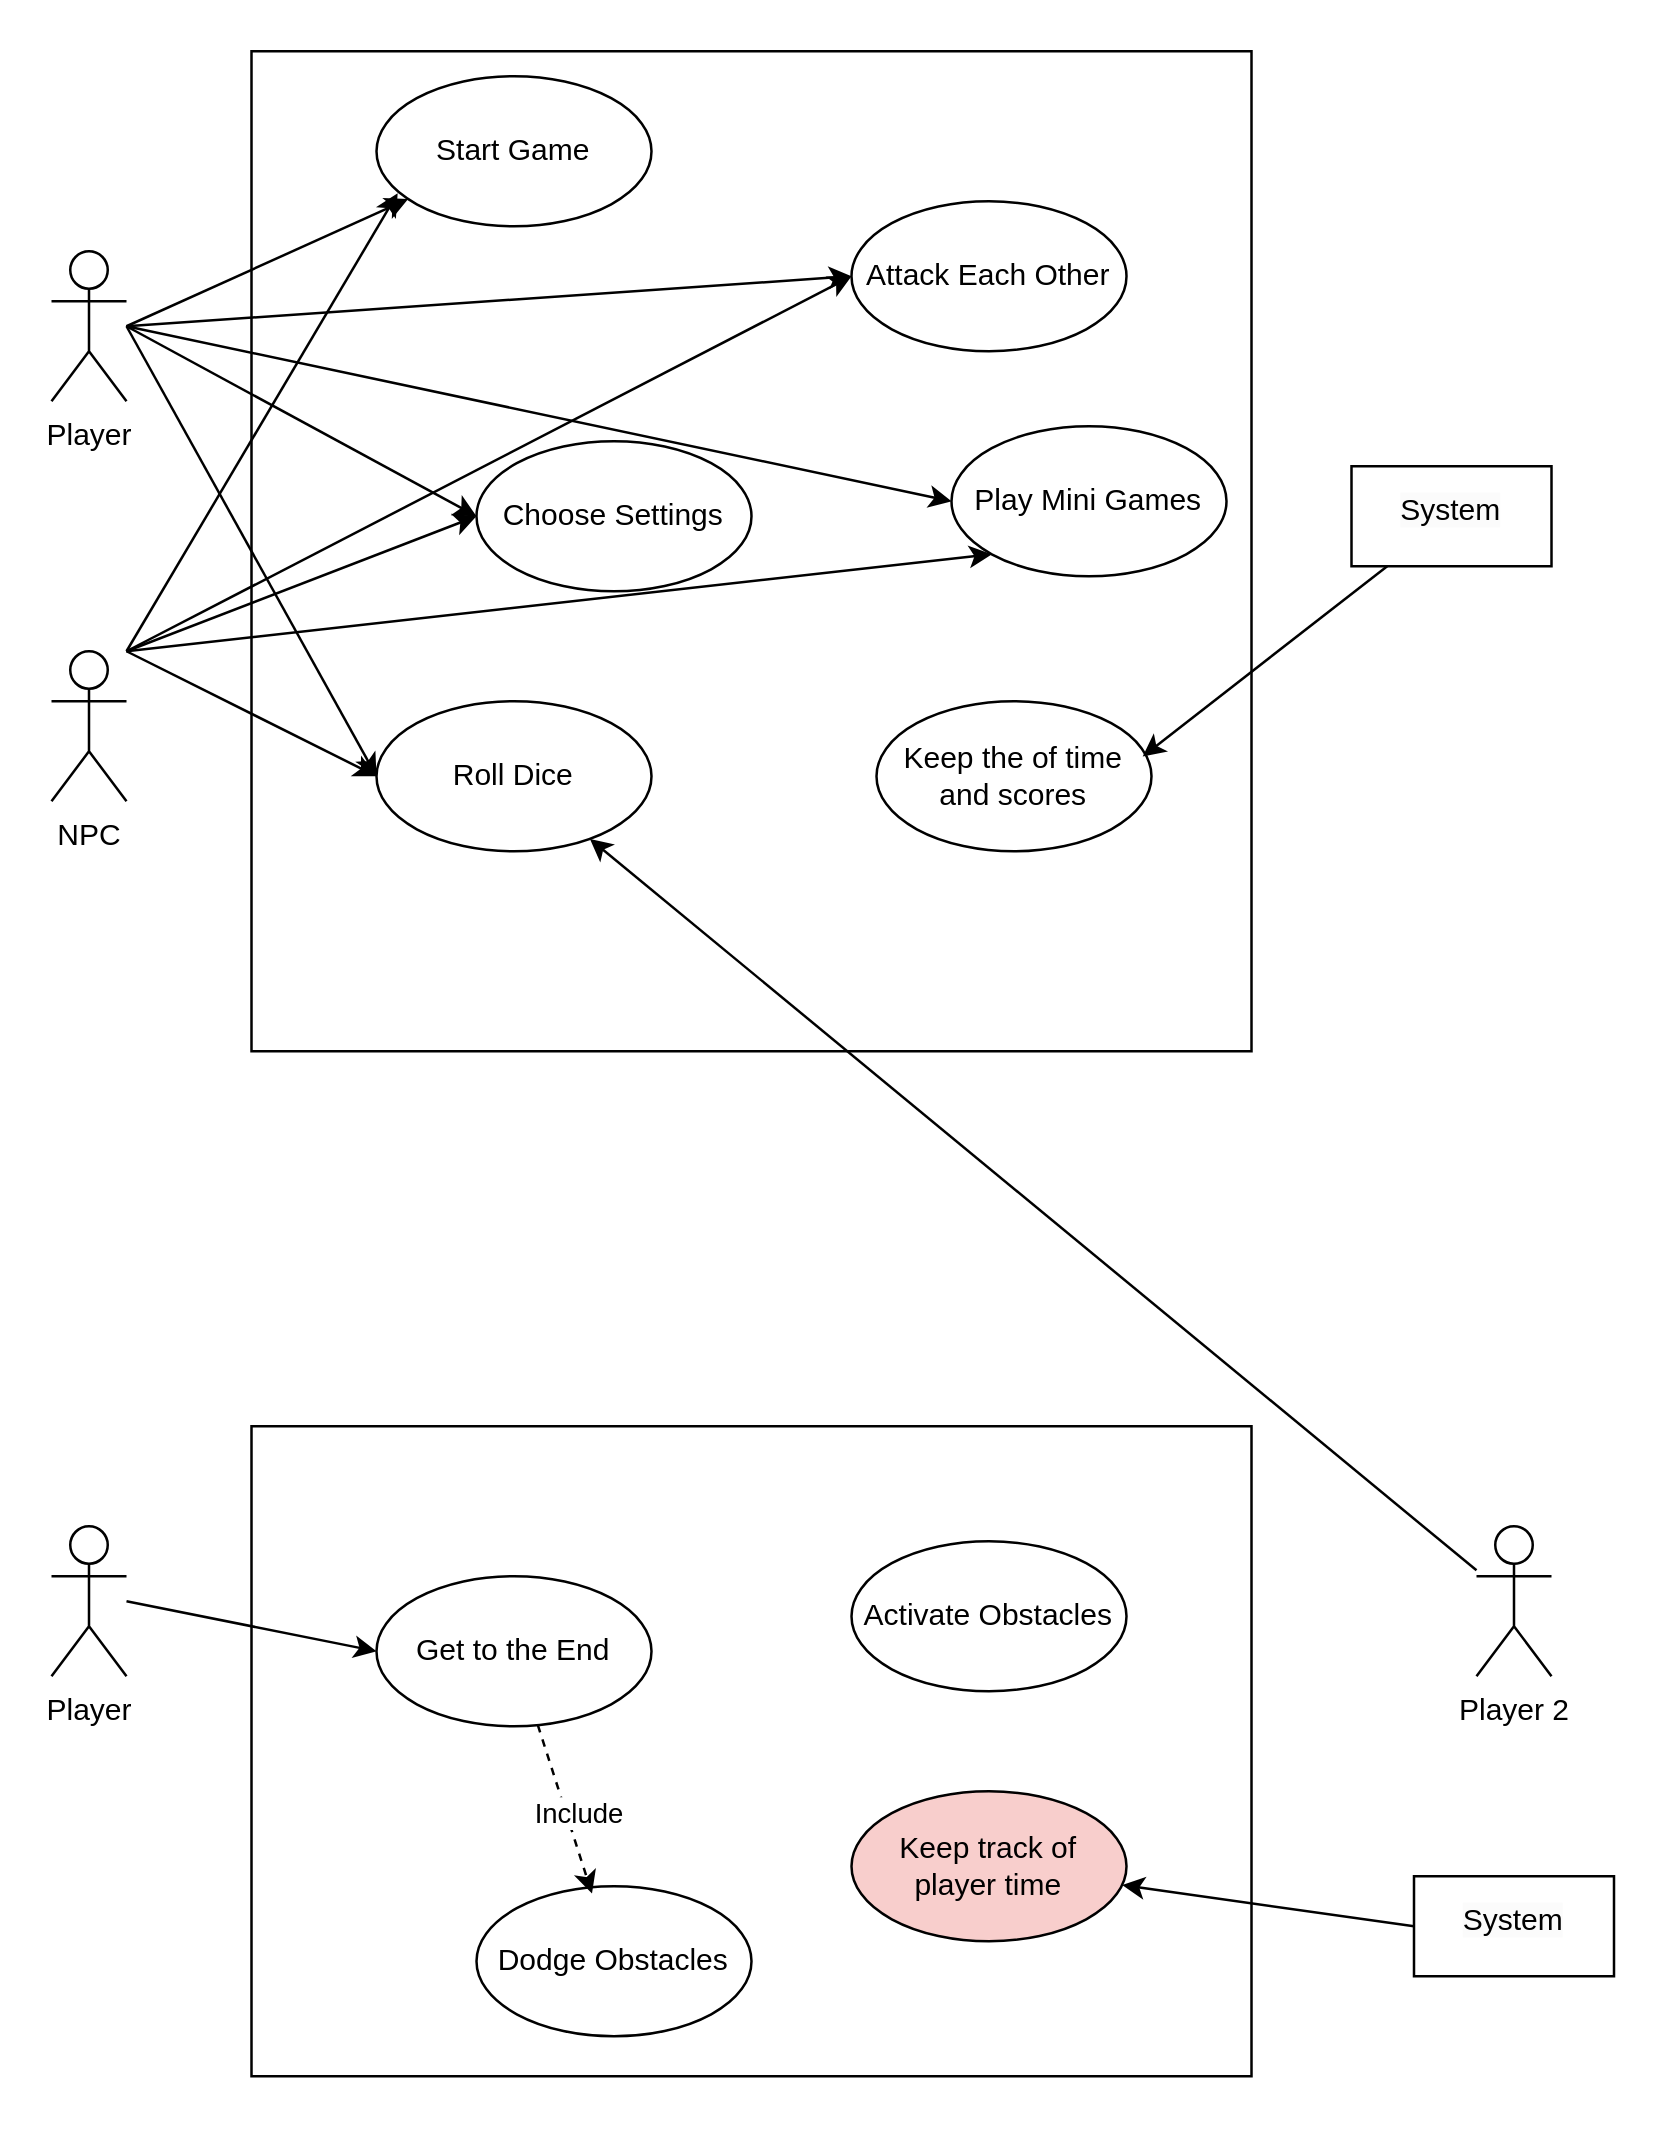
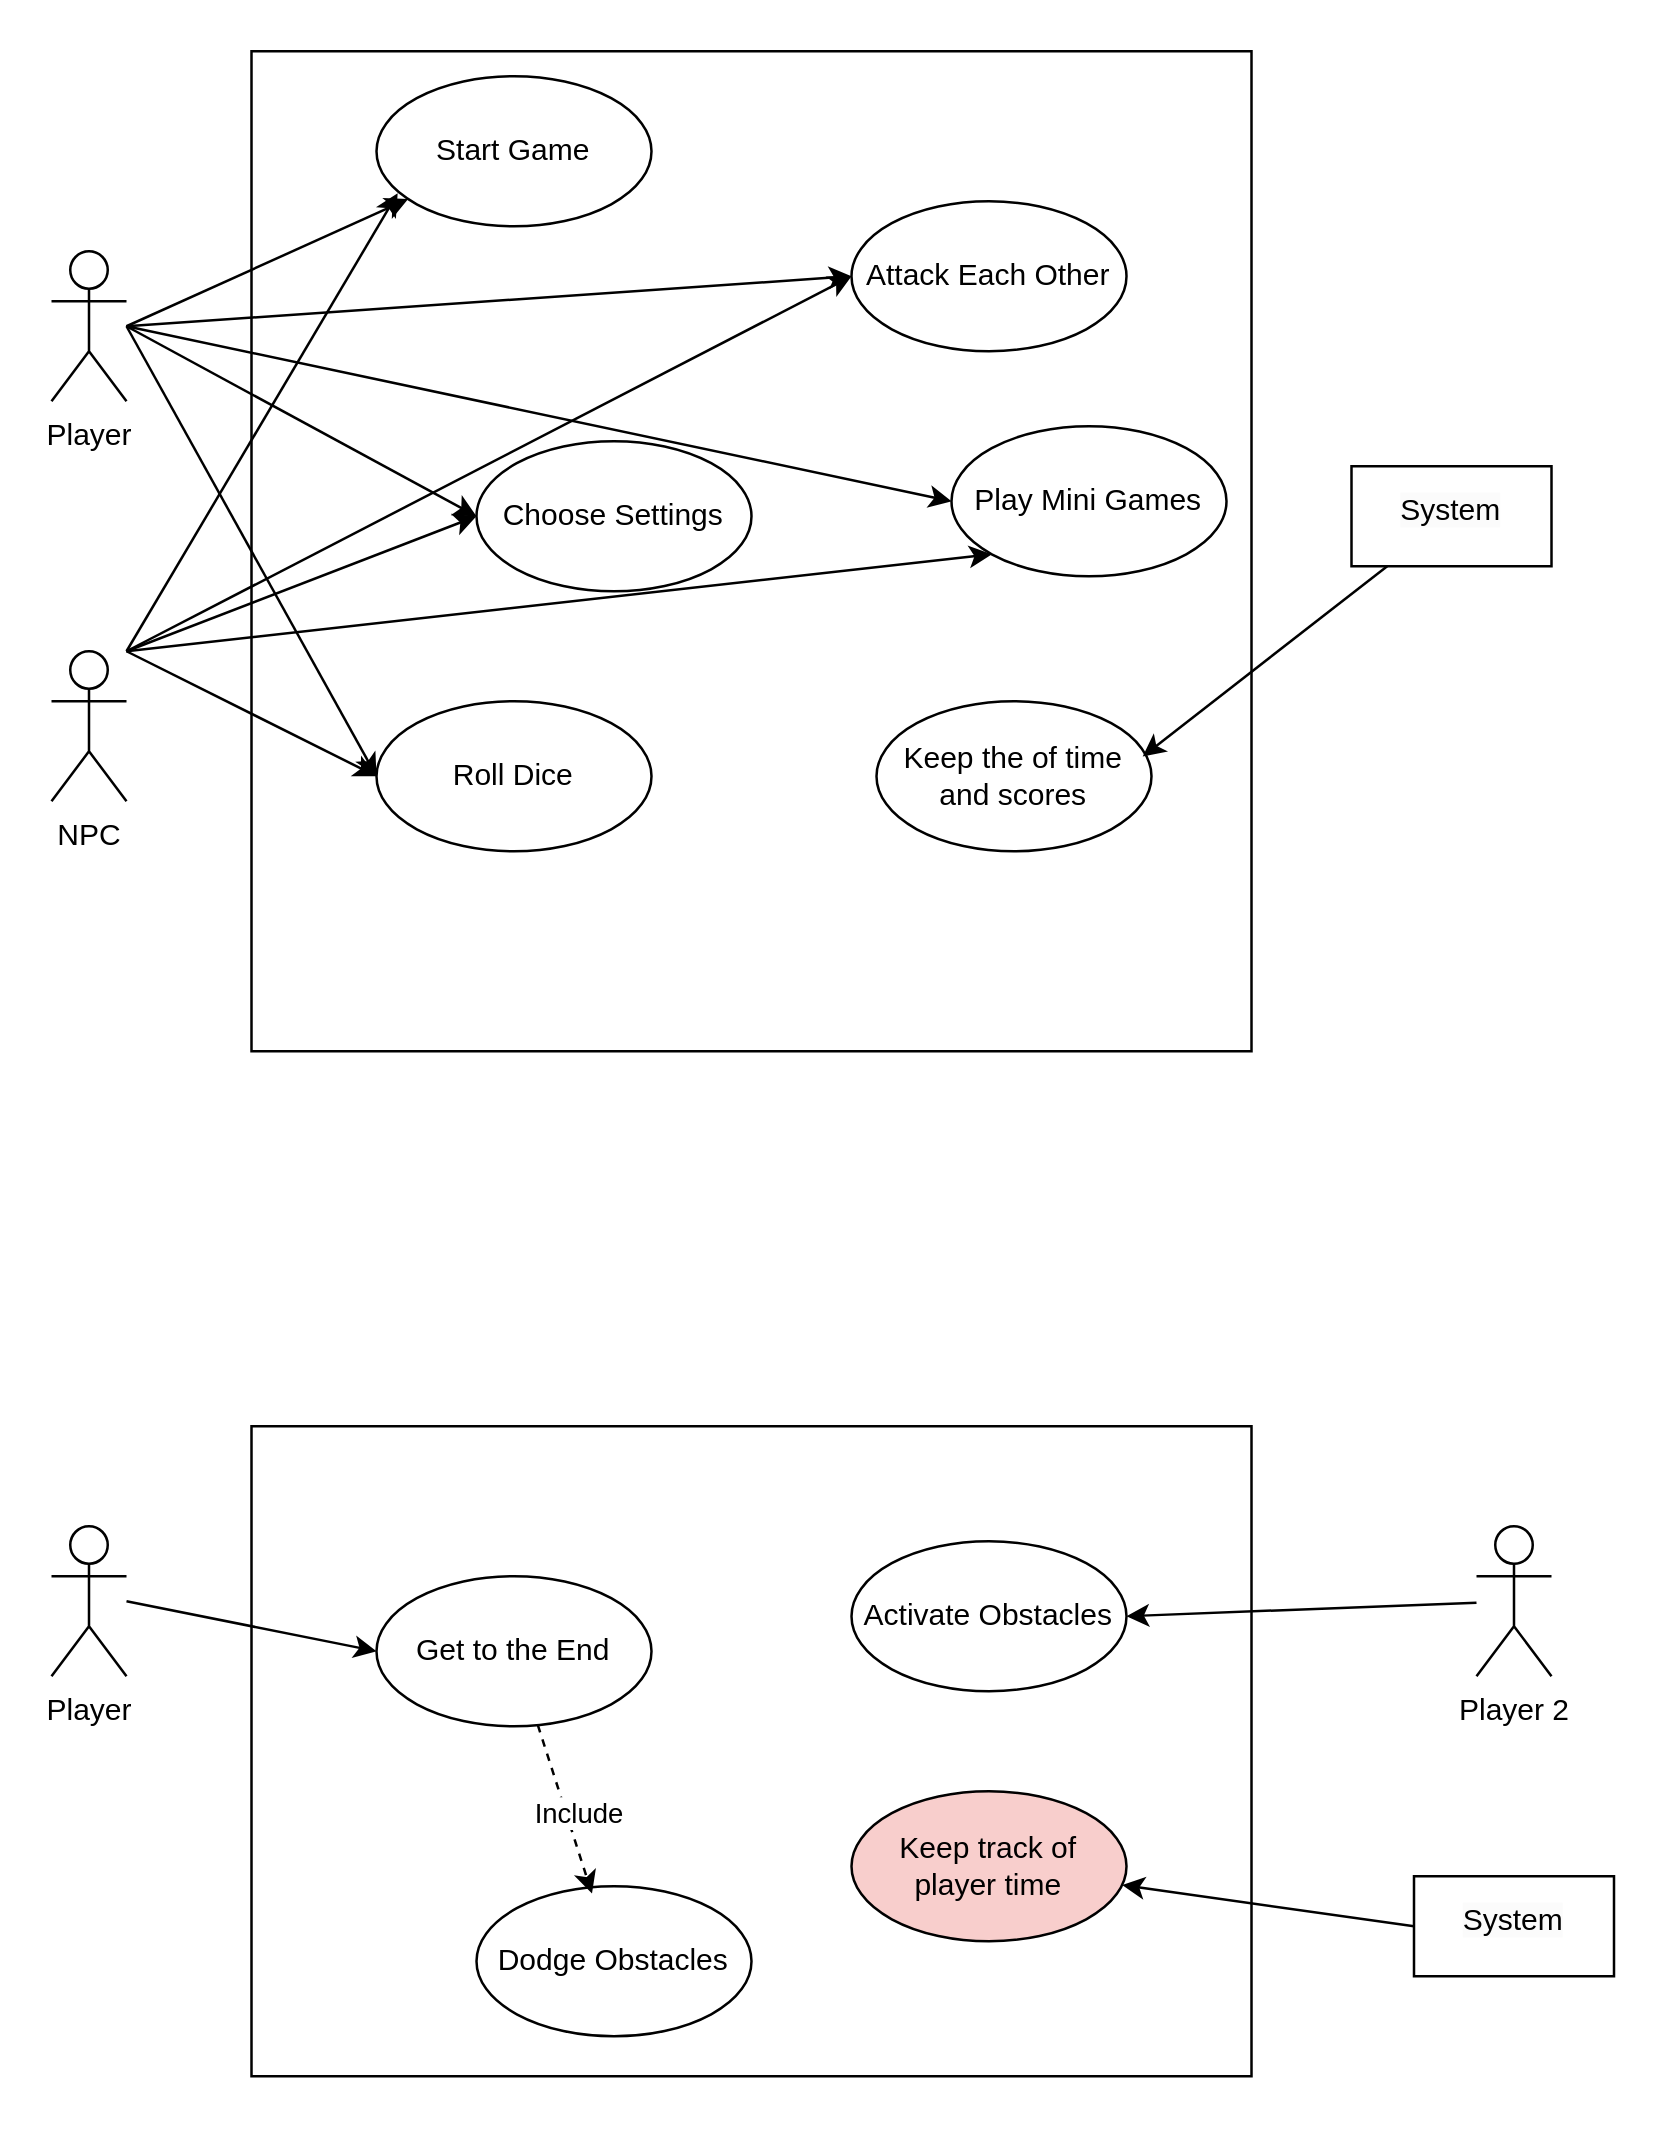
(1039, 1210) -> (1309, 1609)
